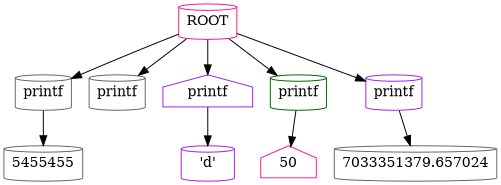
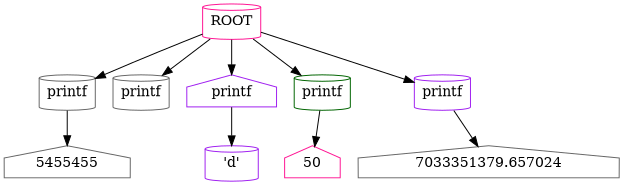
(43, 163) -> (67, 163)
(416, 163) -> (489, 163)
